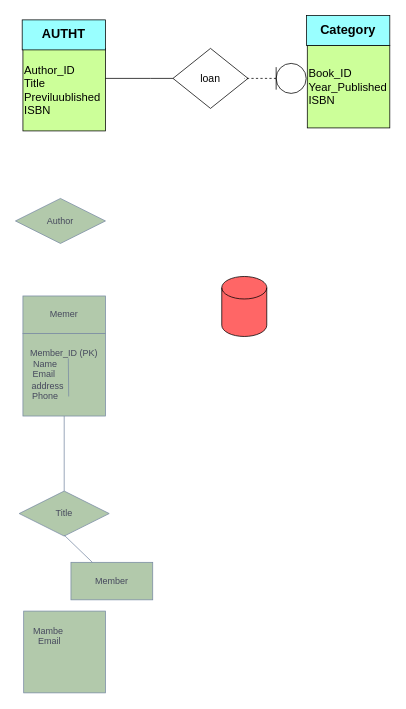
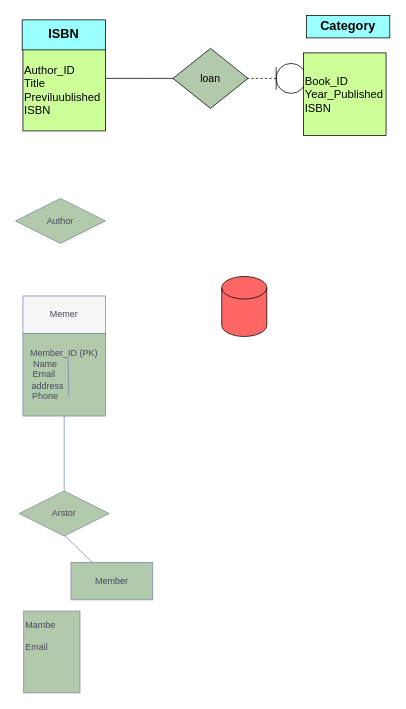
(348, 30) -> (348, 27)
(64, 35) -> (64, 35)
(210, 78) -> (210, 78)
(348, 87) -> (345, 94)
(64, 315) -> (64, 315)
(64, 513) -> (64, 513)
(65, 652) -> (52, 652)
